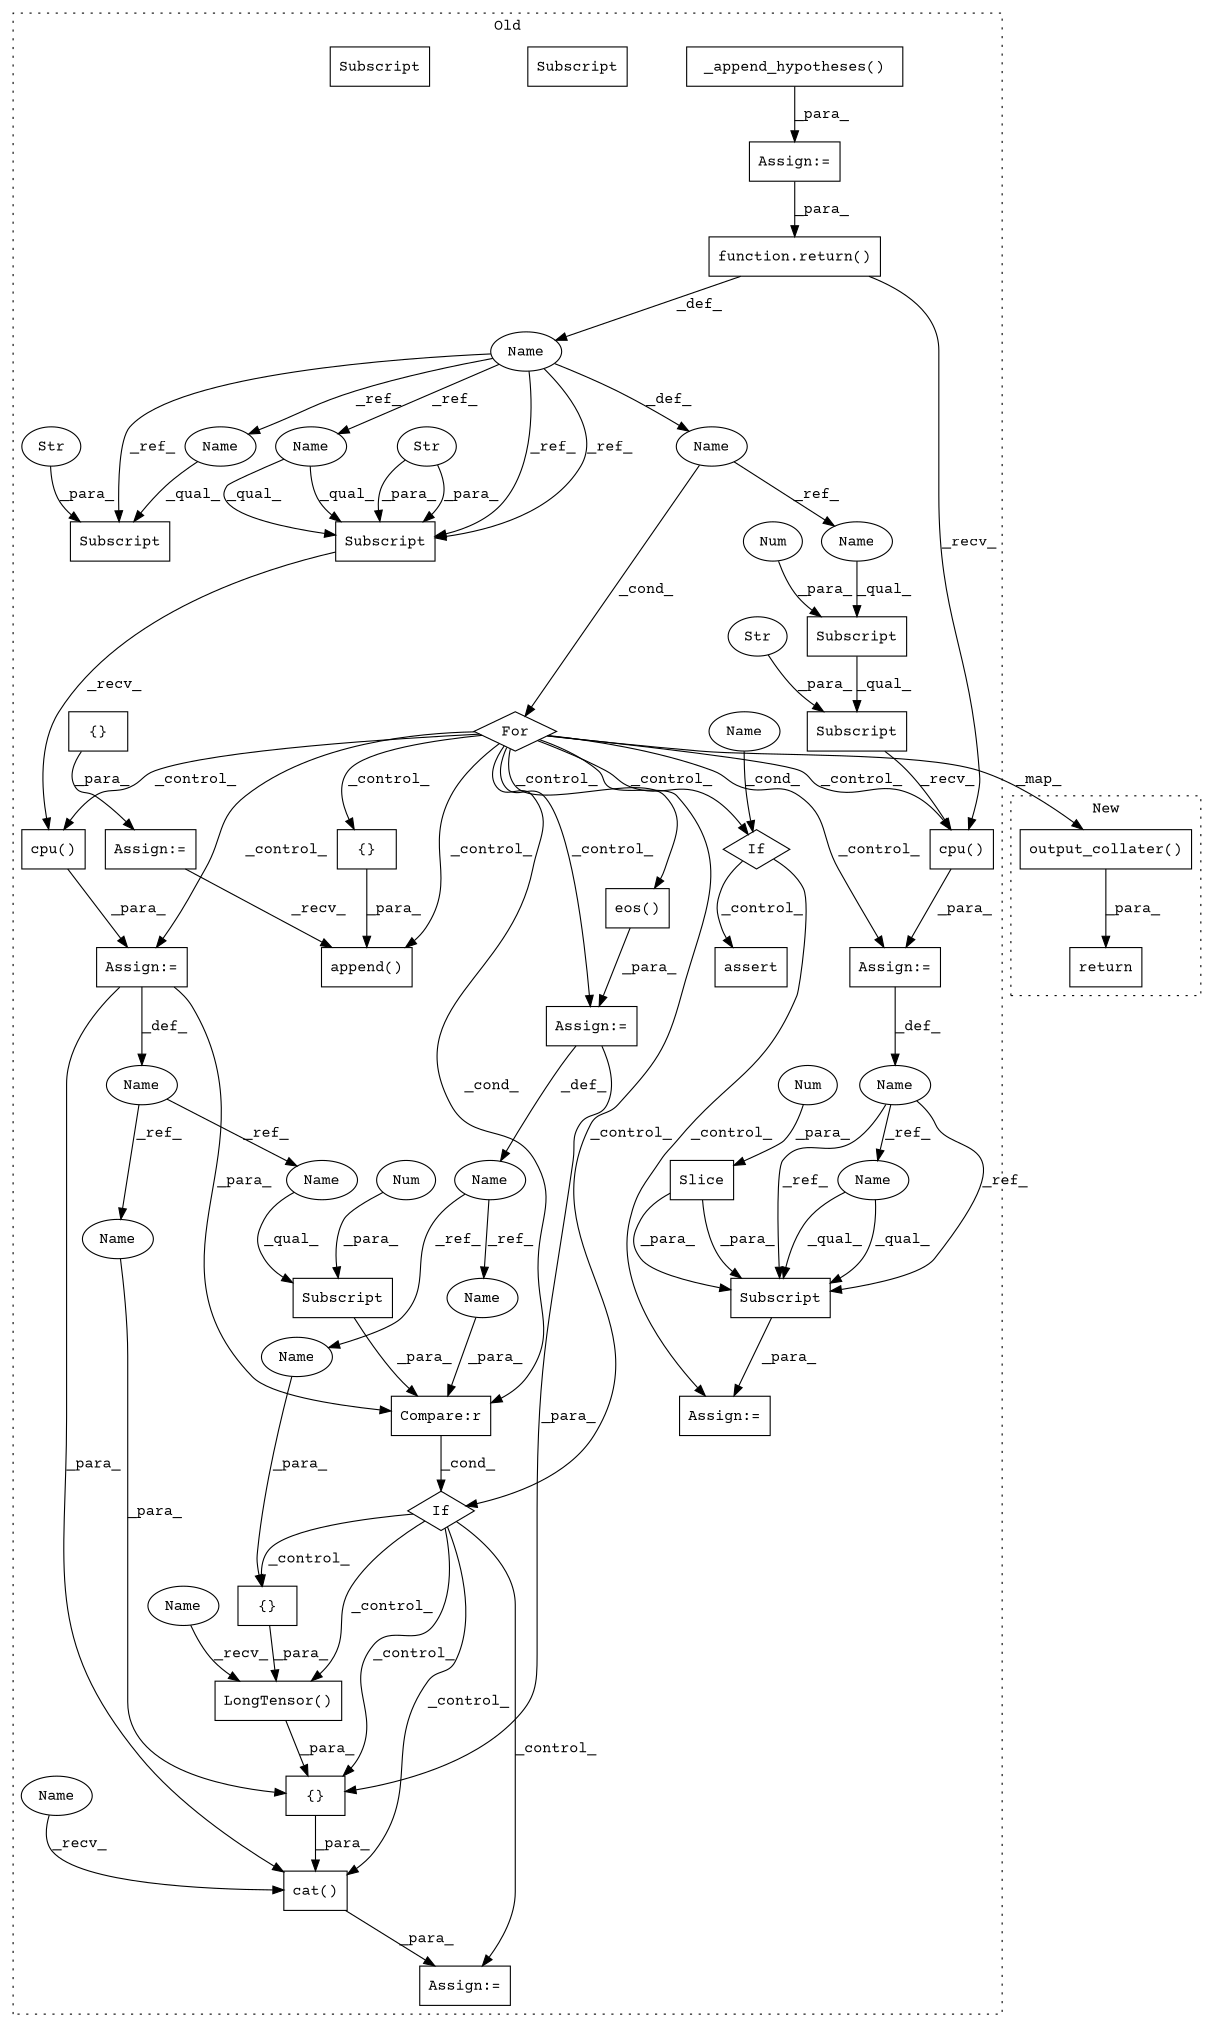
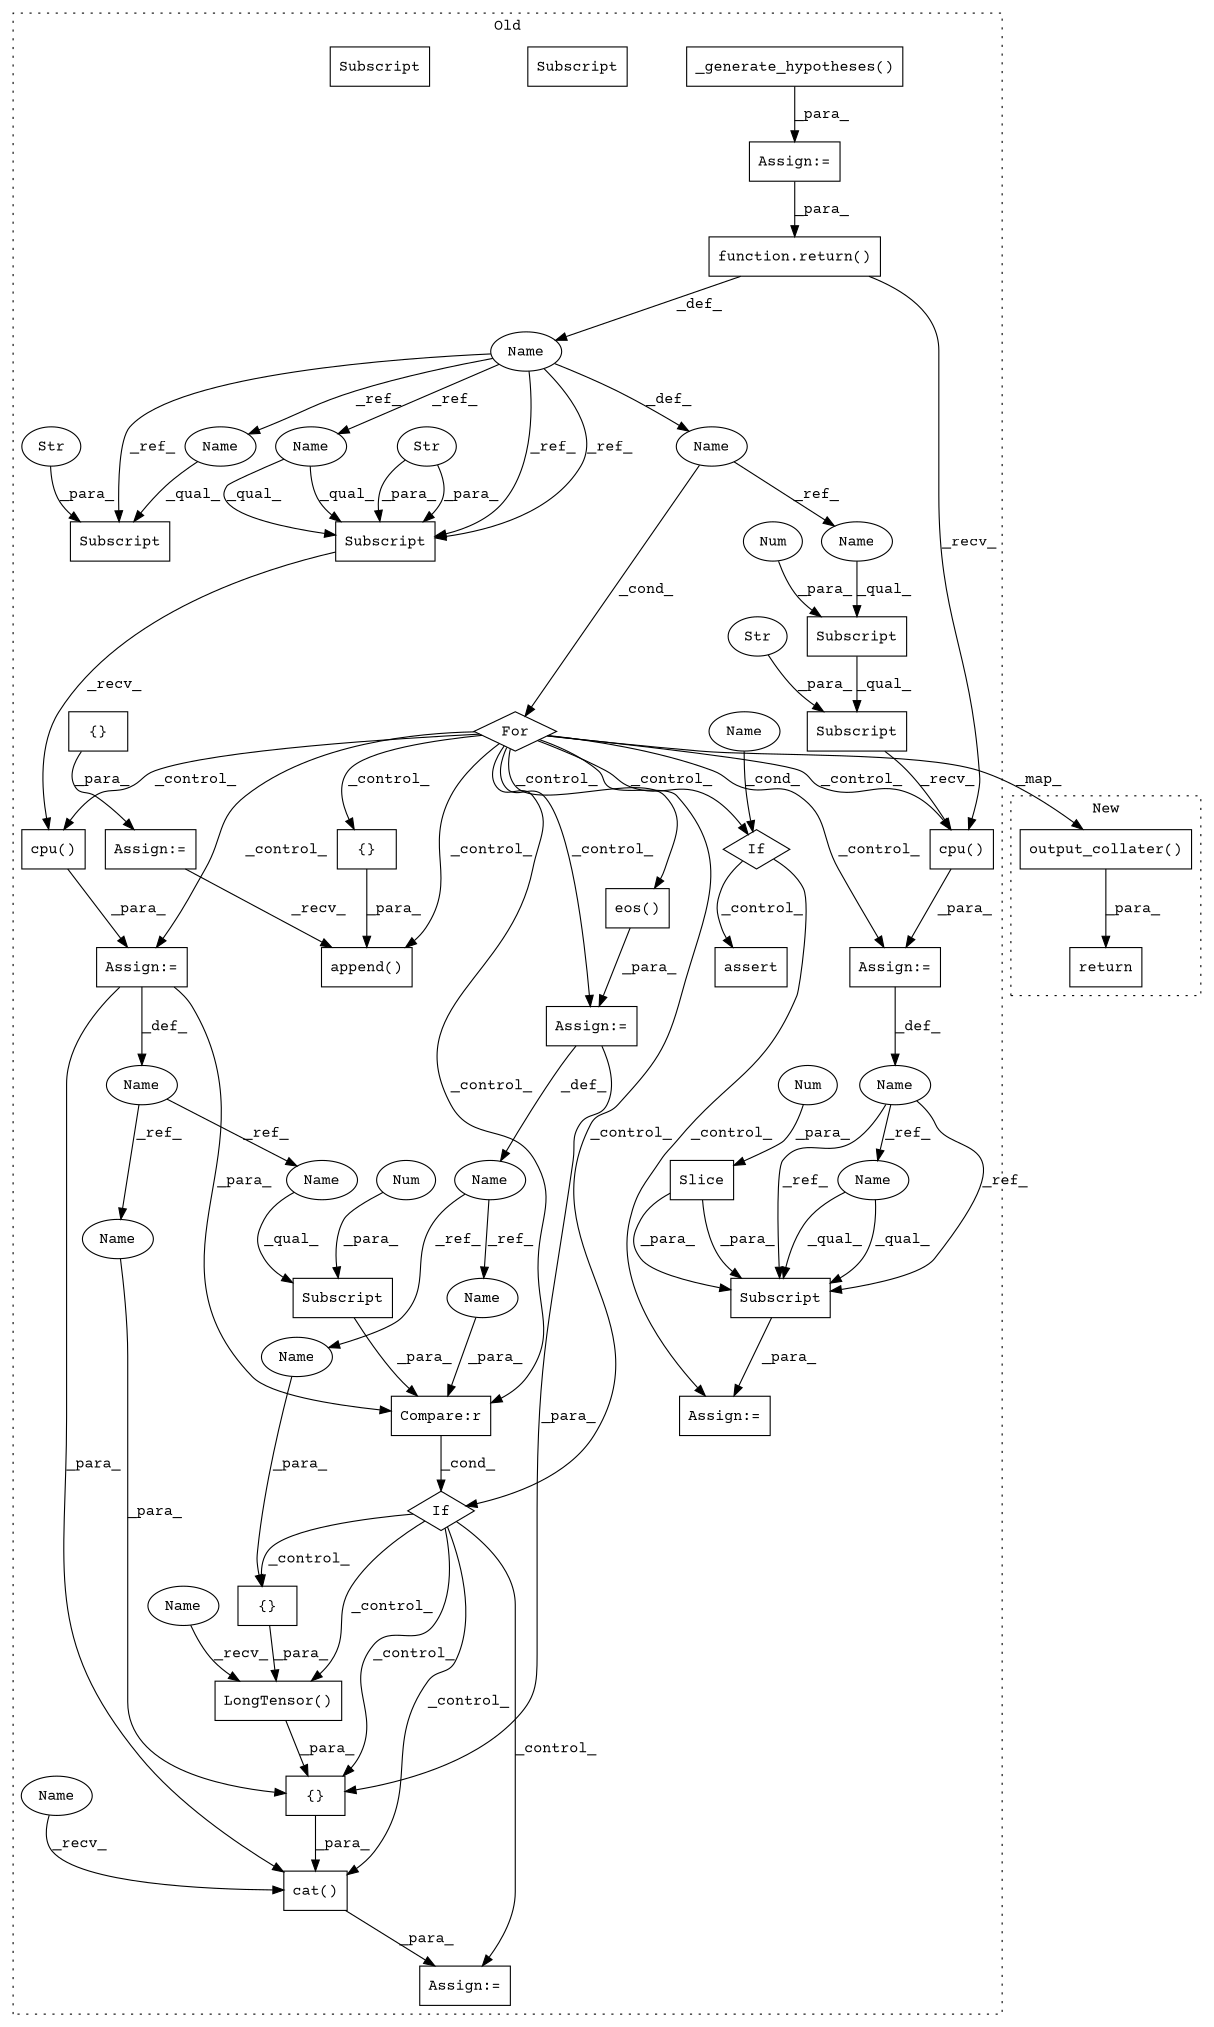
(795, 67) -> (795, 67)
(492, 1085) -> (492, 1085)
